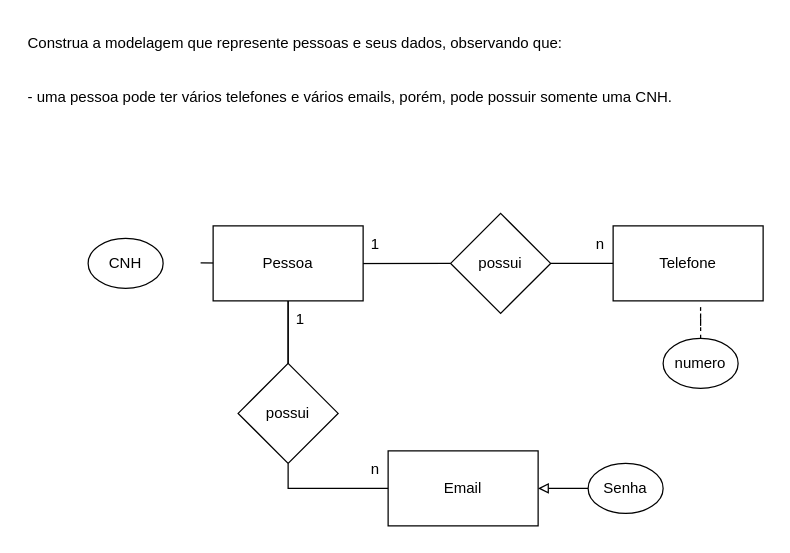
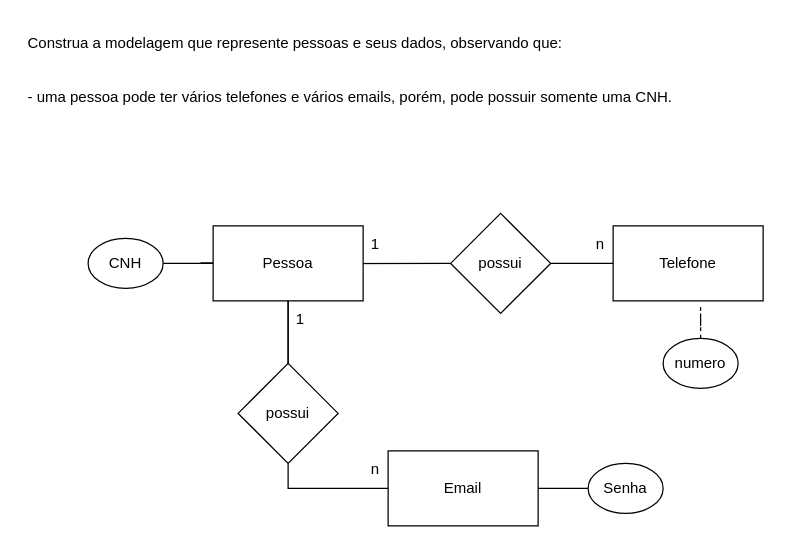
none -> (181, 263)
(549, 488) -> (544, 488)
